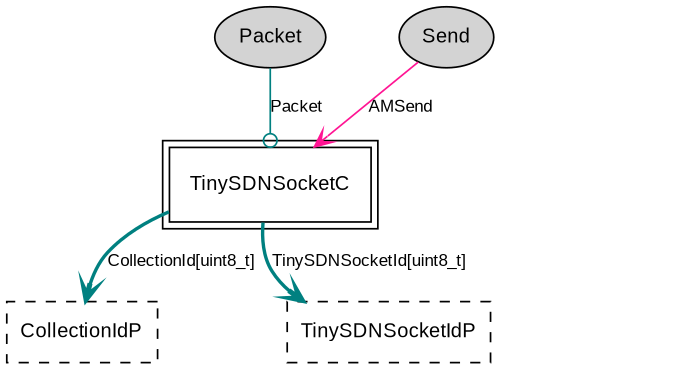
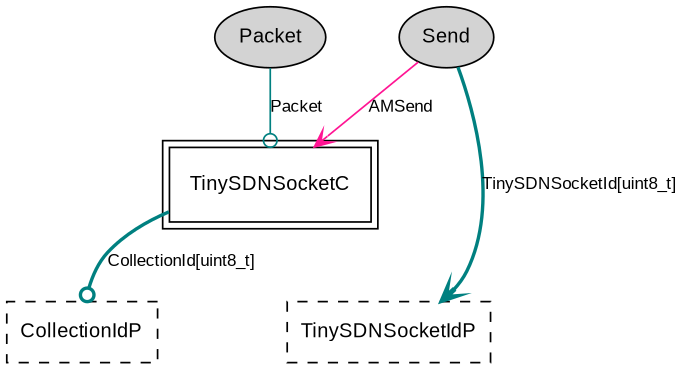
(120, 241) -> (120, 241)
(267, 261) -> (482, 180)
